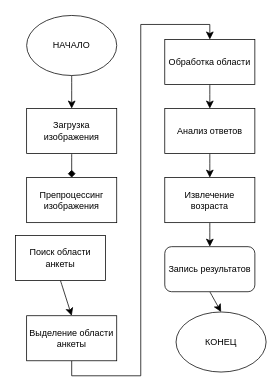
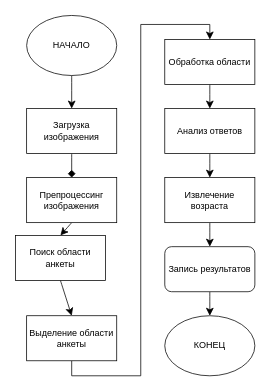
none -> (68, 226)
(221, 342) -> (210, 345)
